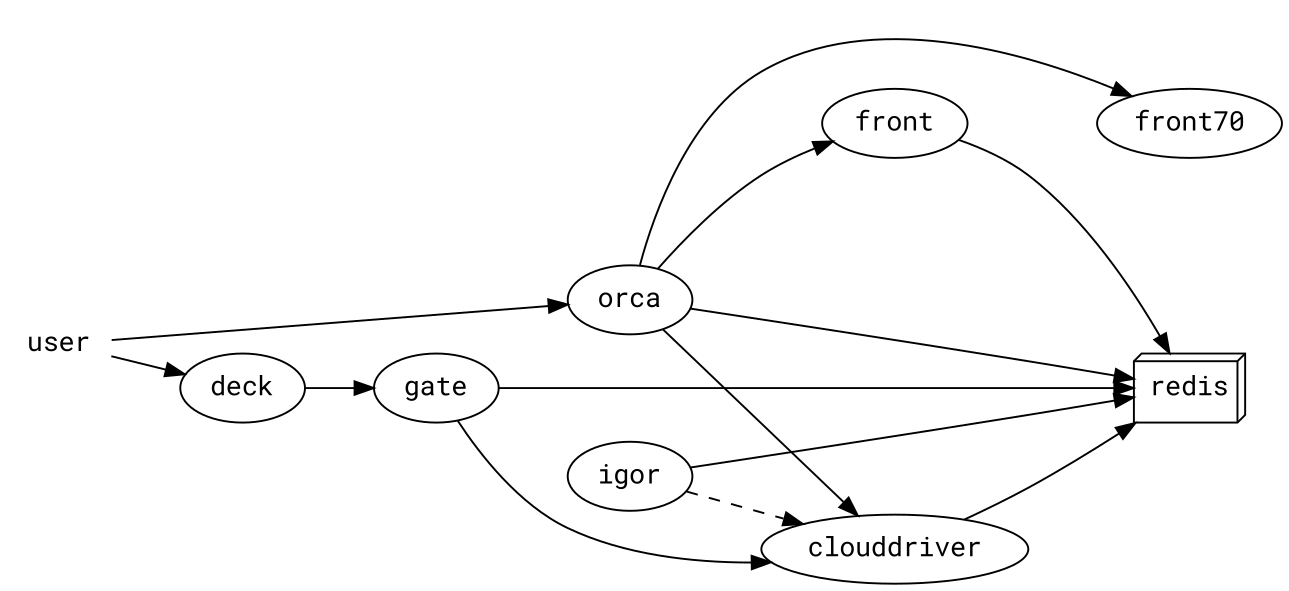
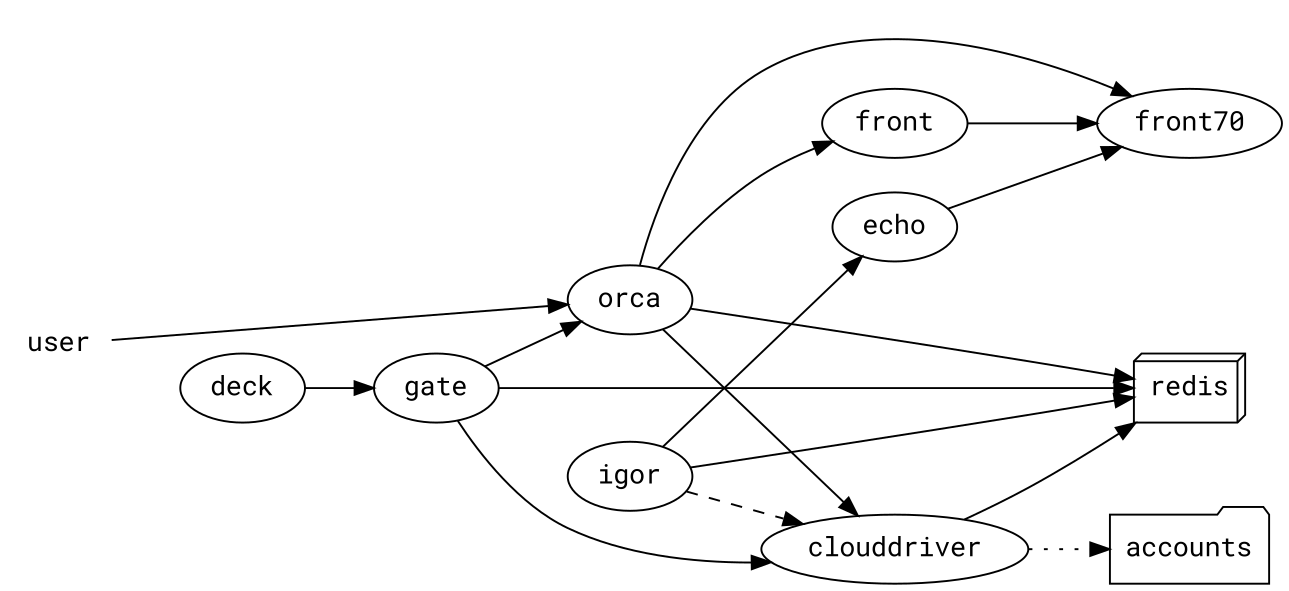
(1076, 220) -> (1022, 123)
none -> (895, 227)
none -> (524, 348)
(139, 363) -> none
none -> (1190, 549)
